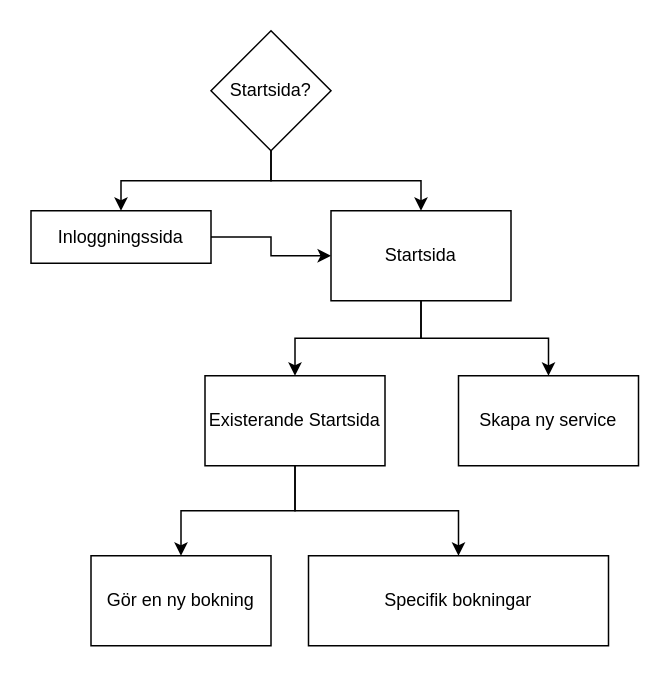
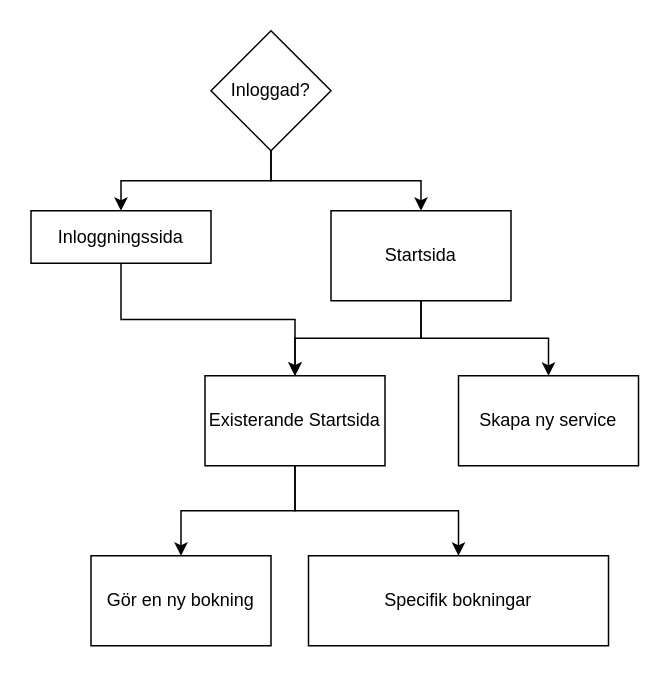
(271, 91) -> (271, 91)
(271, 241) -> (187, 320)
